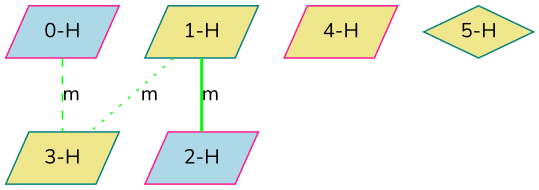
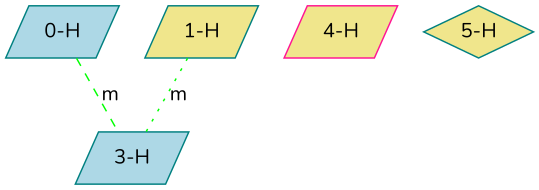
(62, 32) -> (62, 32)
(62, 158) -> (132, 158)
(202, 158) -> none
